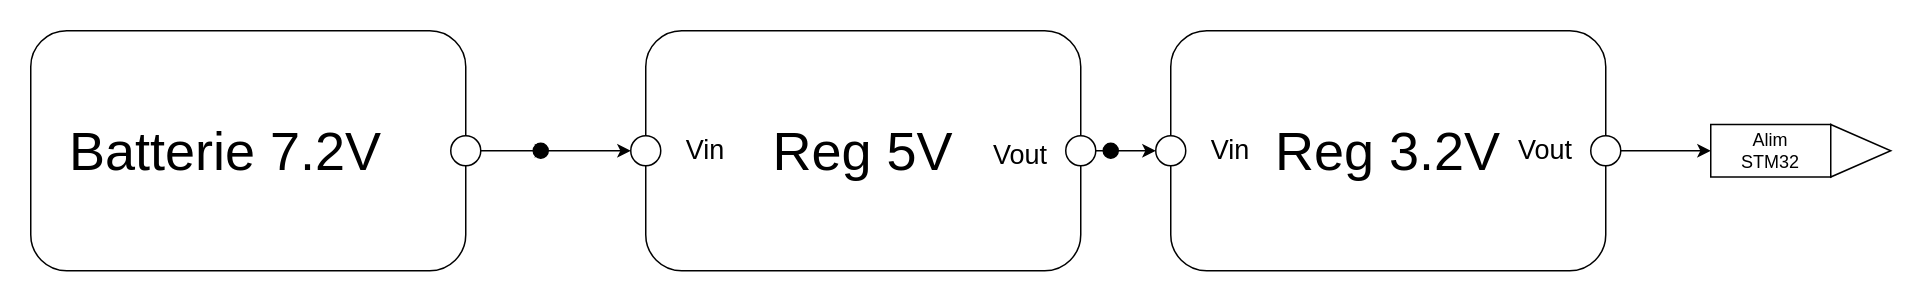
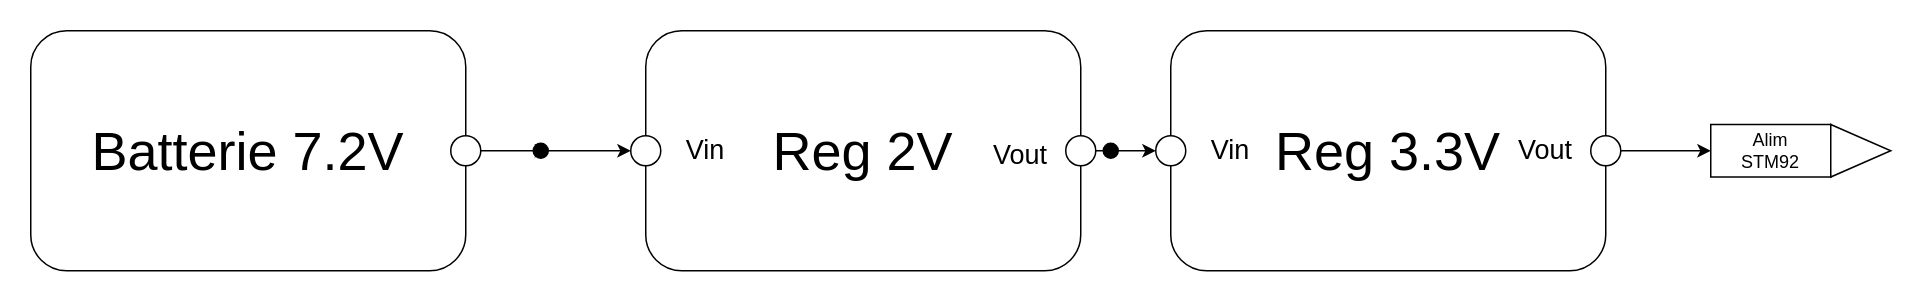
(226, 151) -> (248, 151)
(863, 151) -> (863, 151)
(1388, 151) -> (1388, 151)
(1771, 151) -> (1771, 151)
